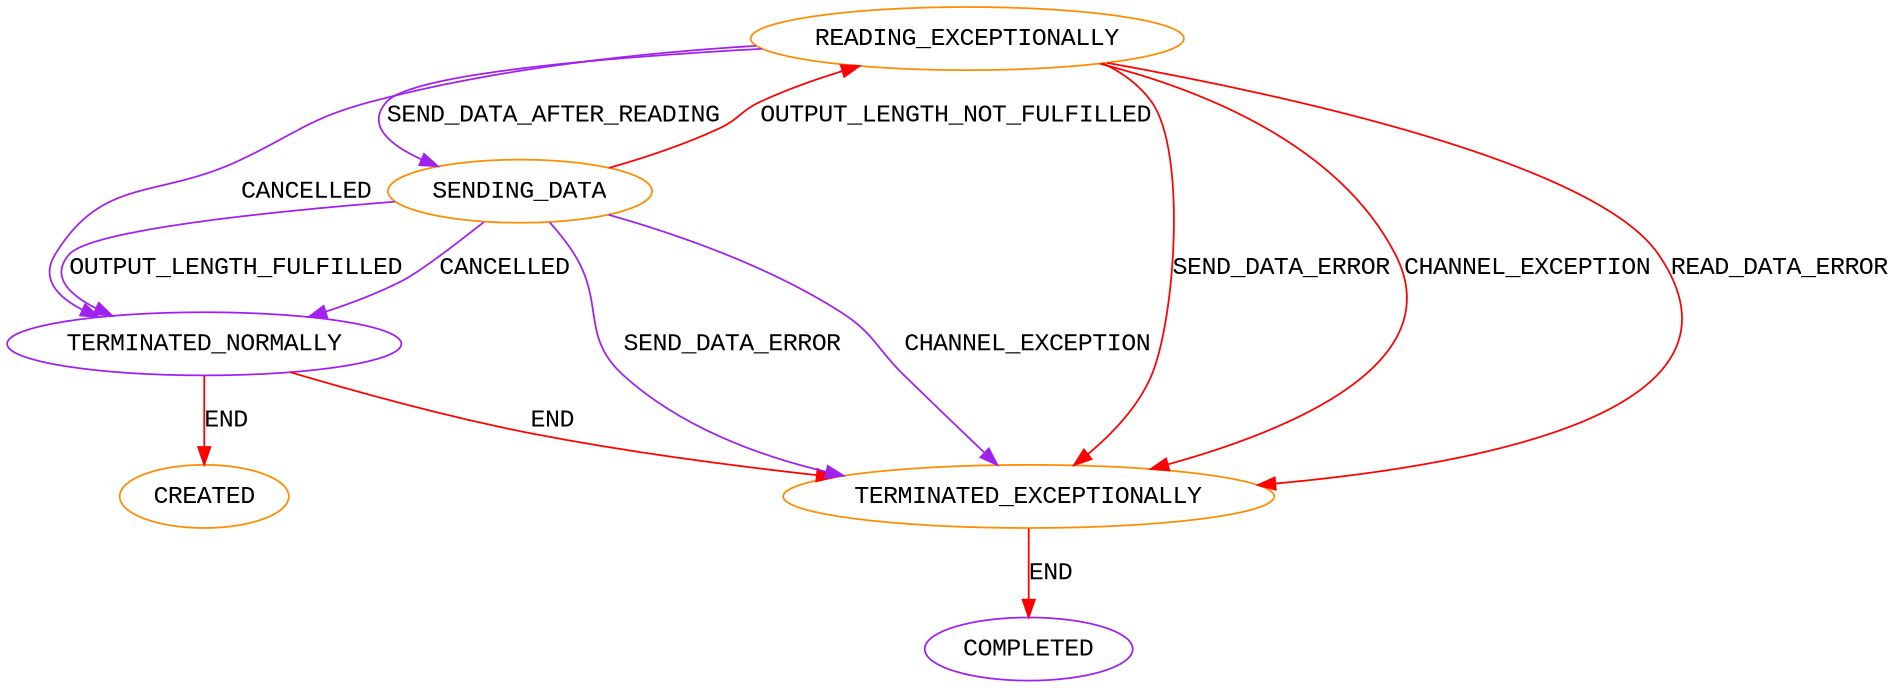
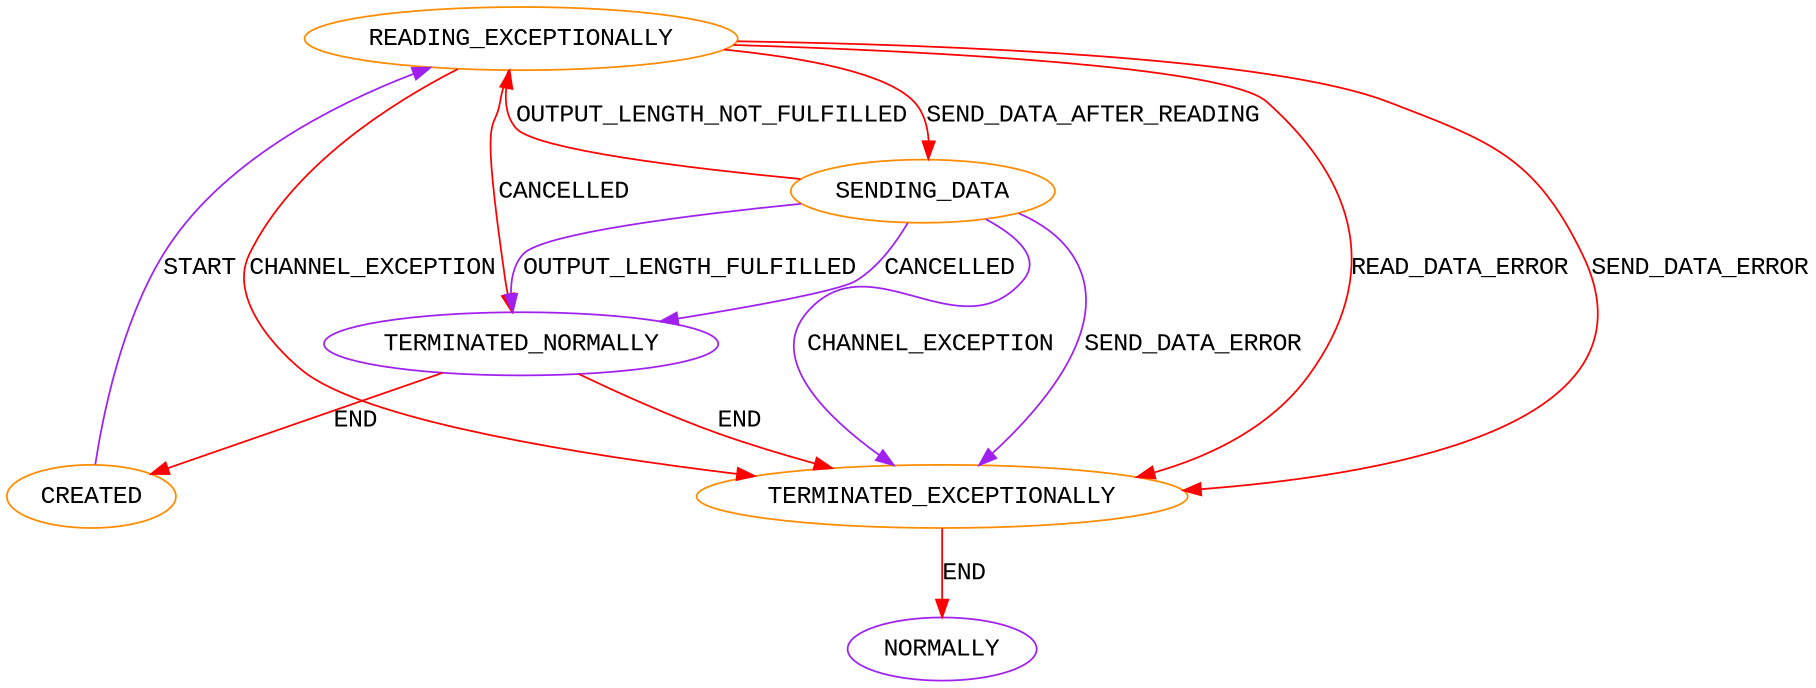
(532, 67) -> (844, 69)
(352, 107) -> (493, 182)
none -> (191, 218)
(1029, 649) -> (942, 649)
